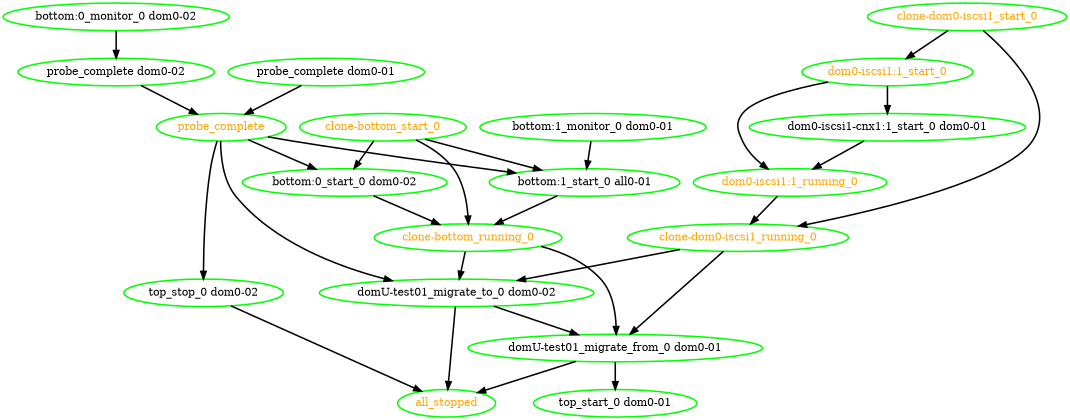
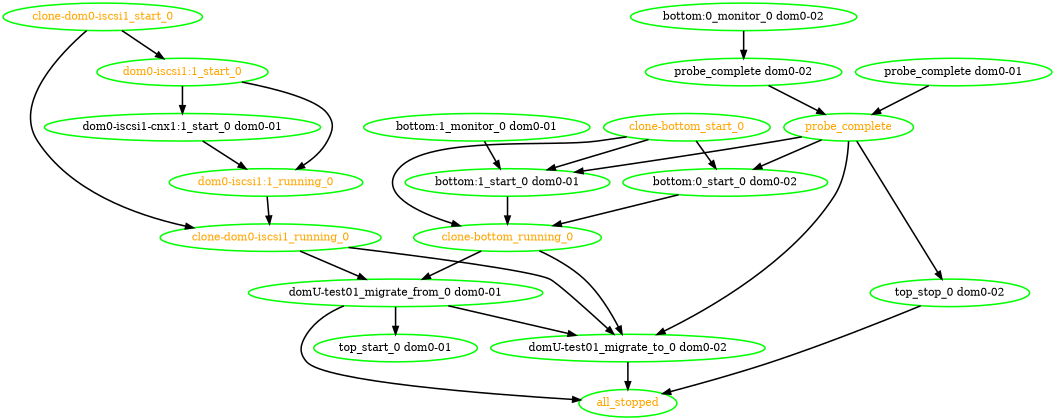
(585, 182) -> (508, 182)
(532, 319) -> (508, 320)
